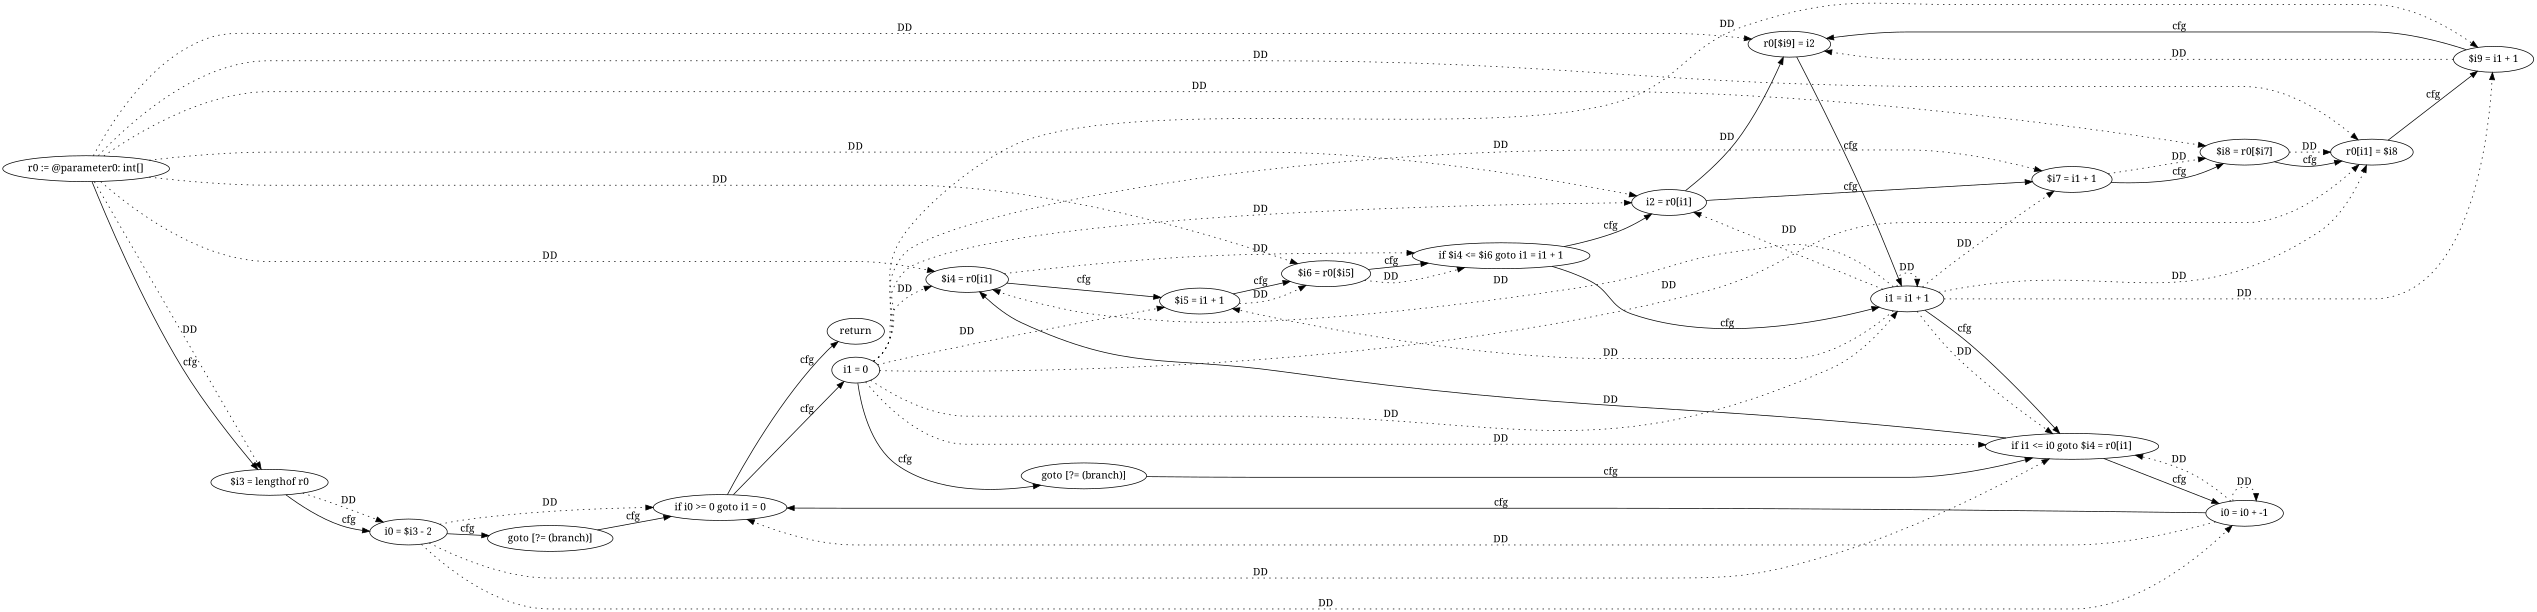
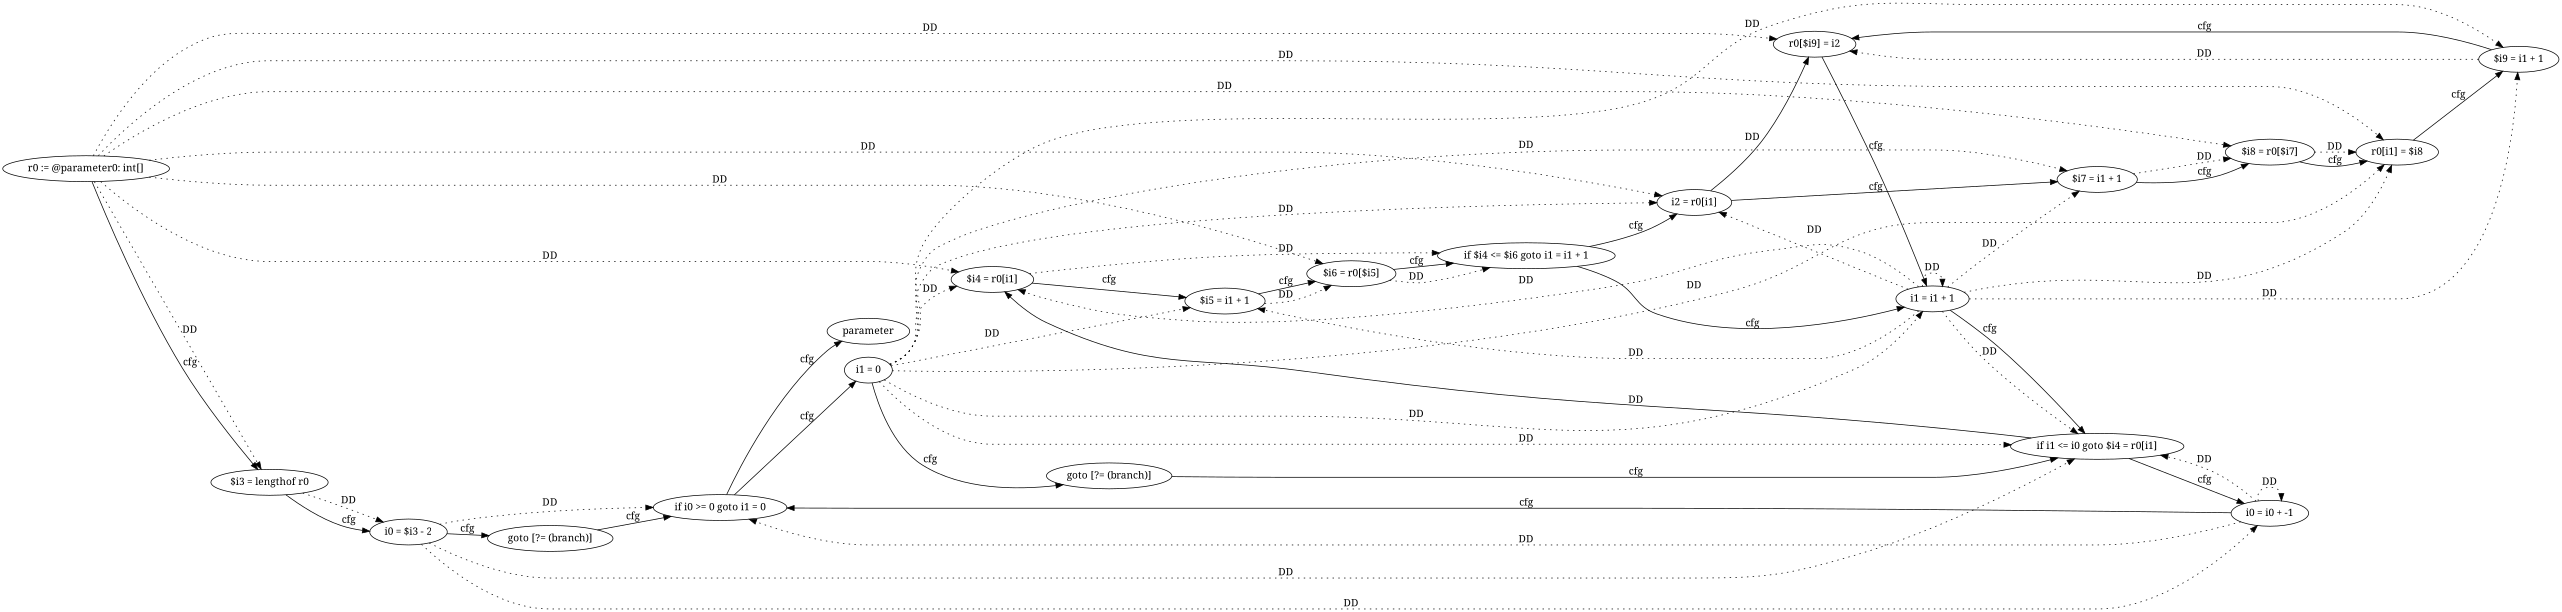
(856, 331) -> (868, 331)
